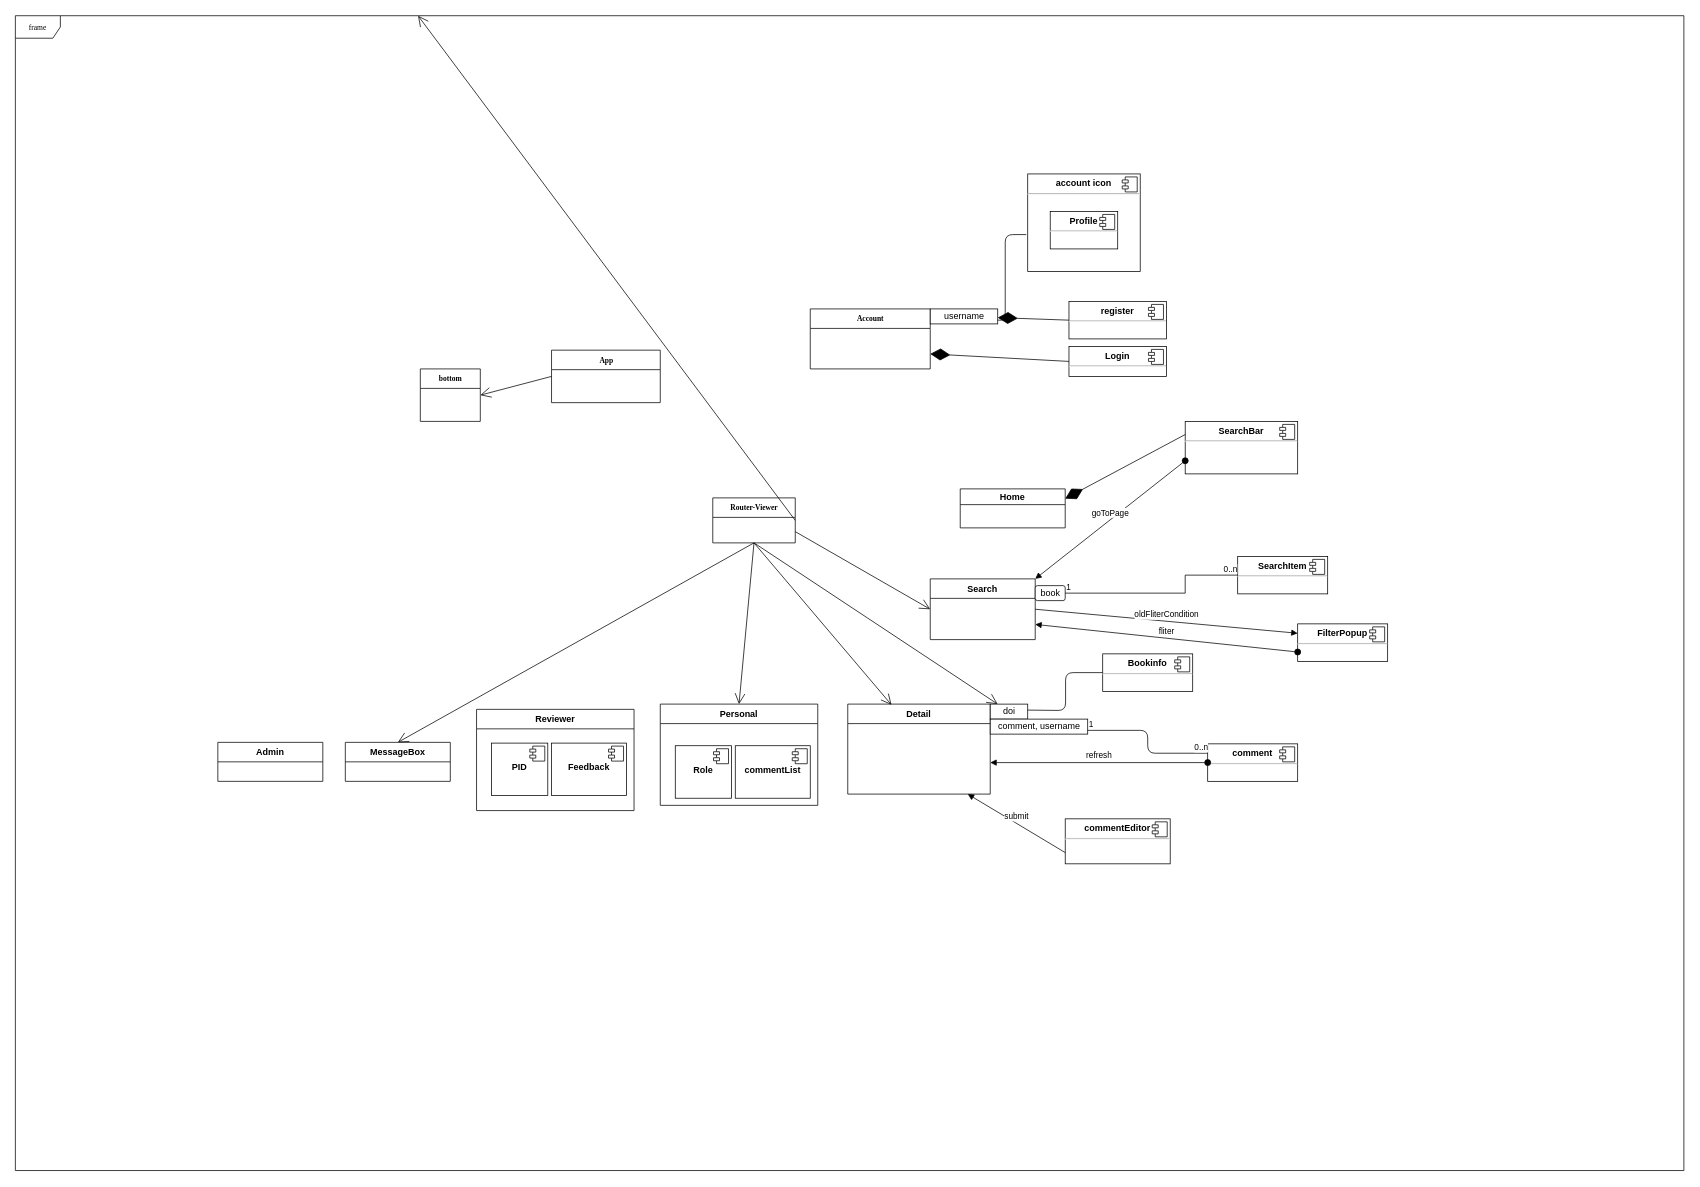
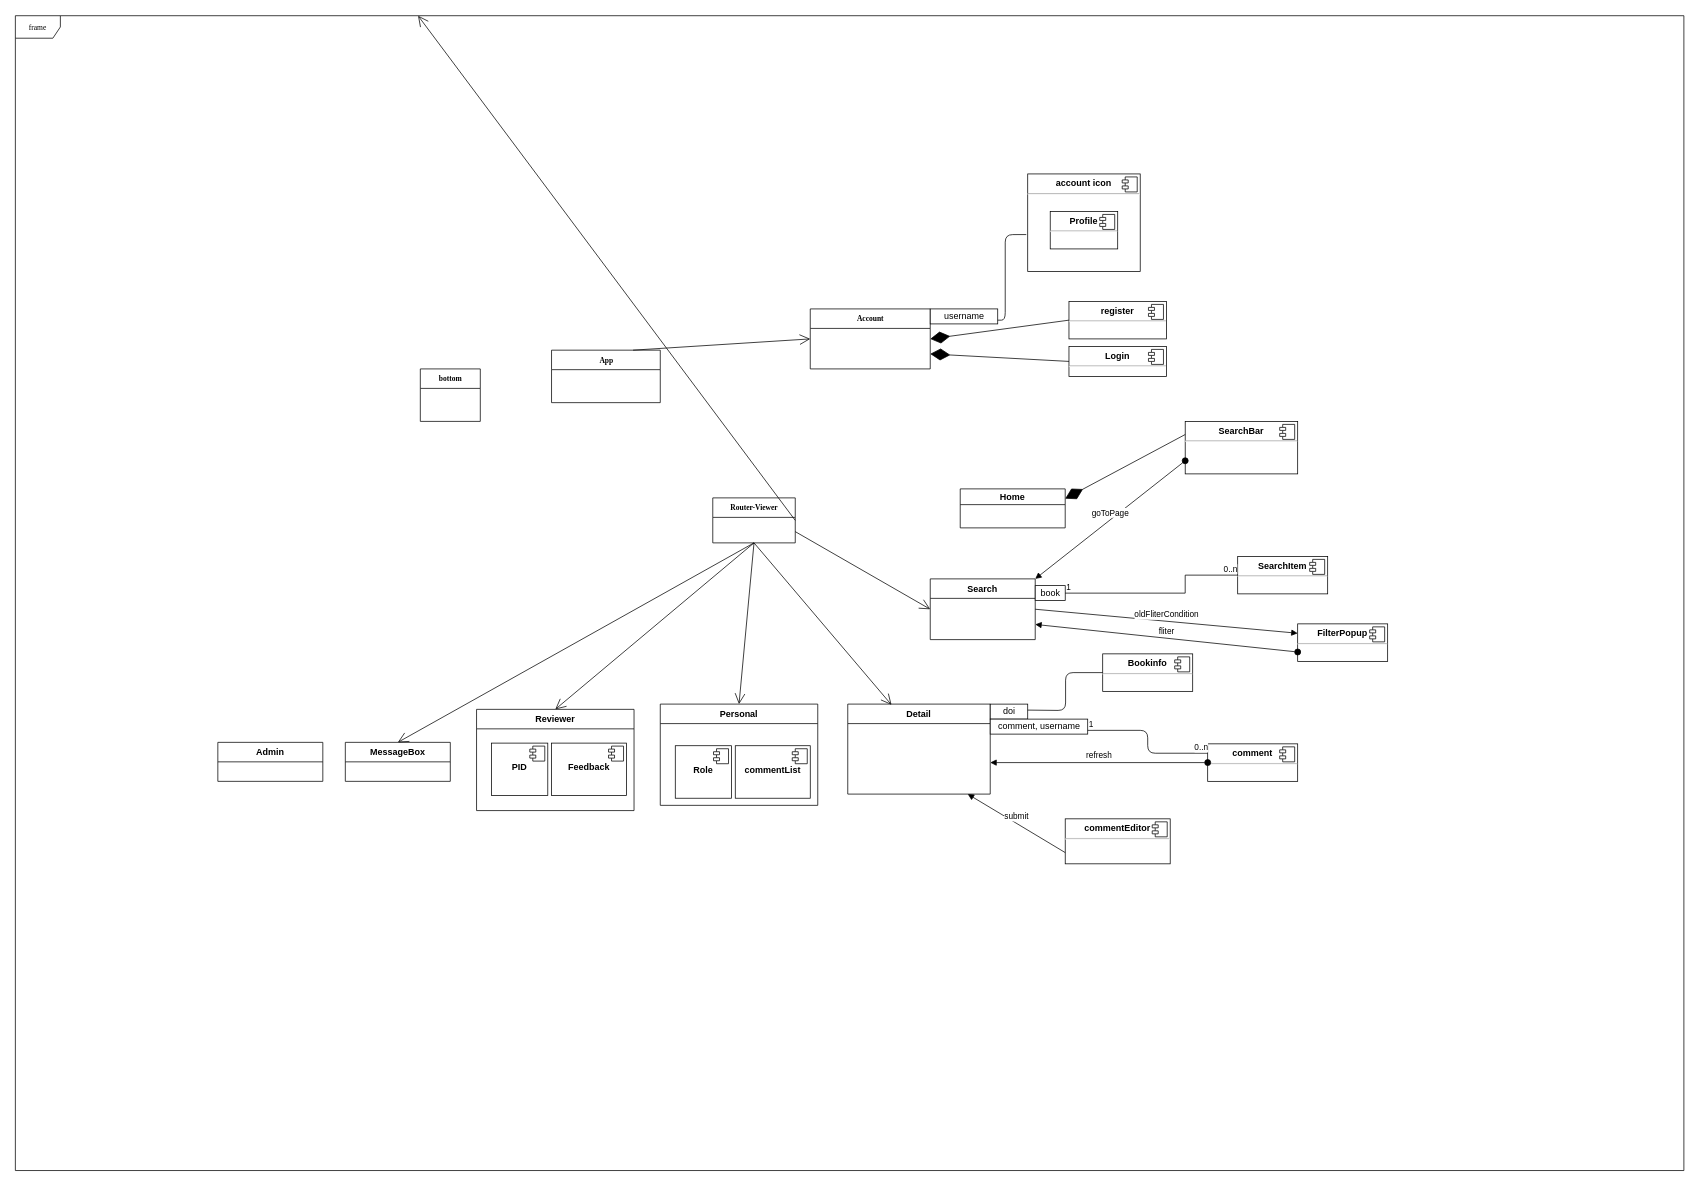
(1040, 319) -> (1006, 328)
none -> (734, 343)
(517, 385) -> none
(1050, 593) -> (1050, 593)
(878, 624) -> (655, 626)
